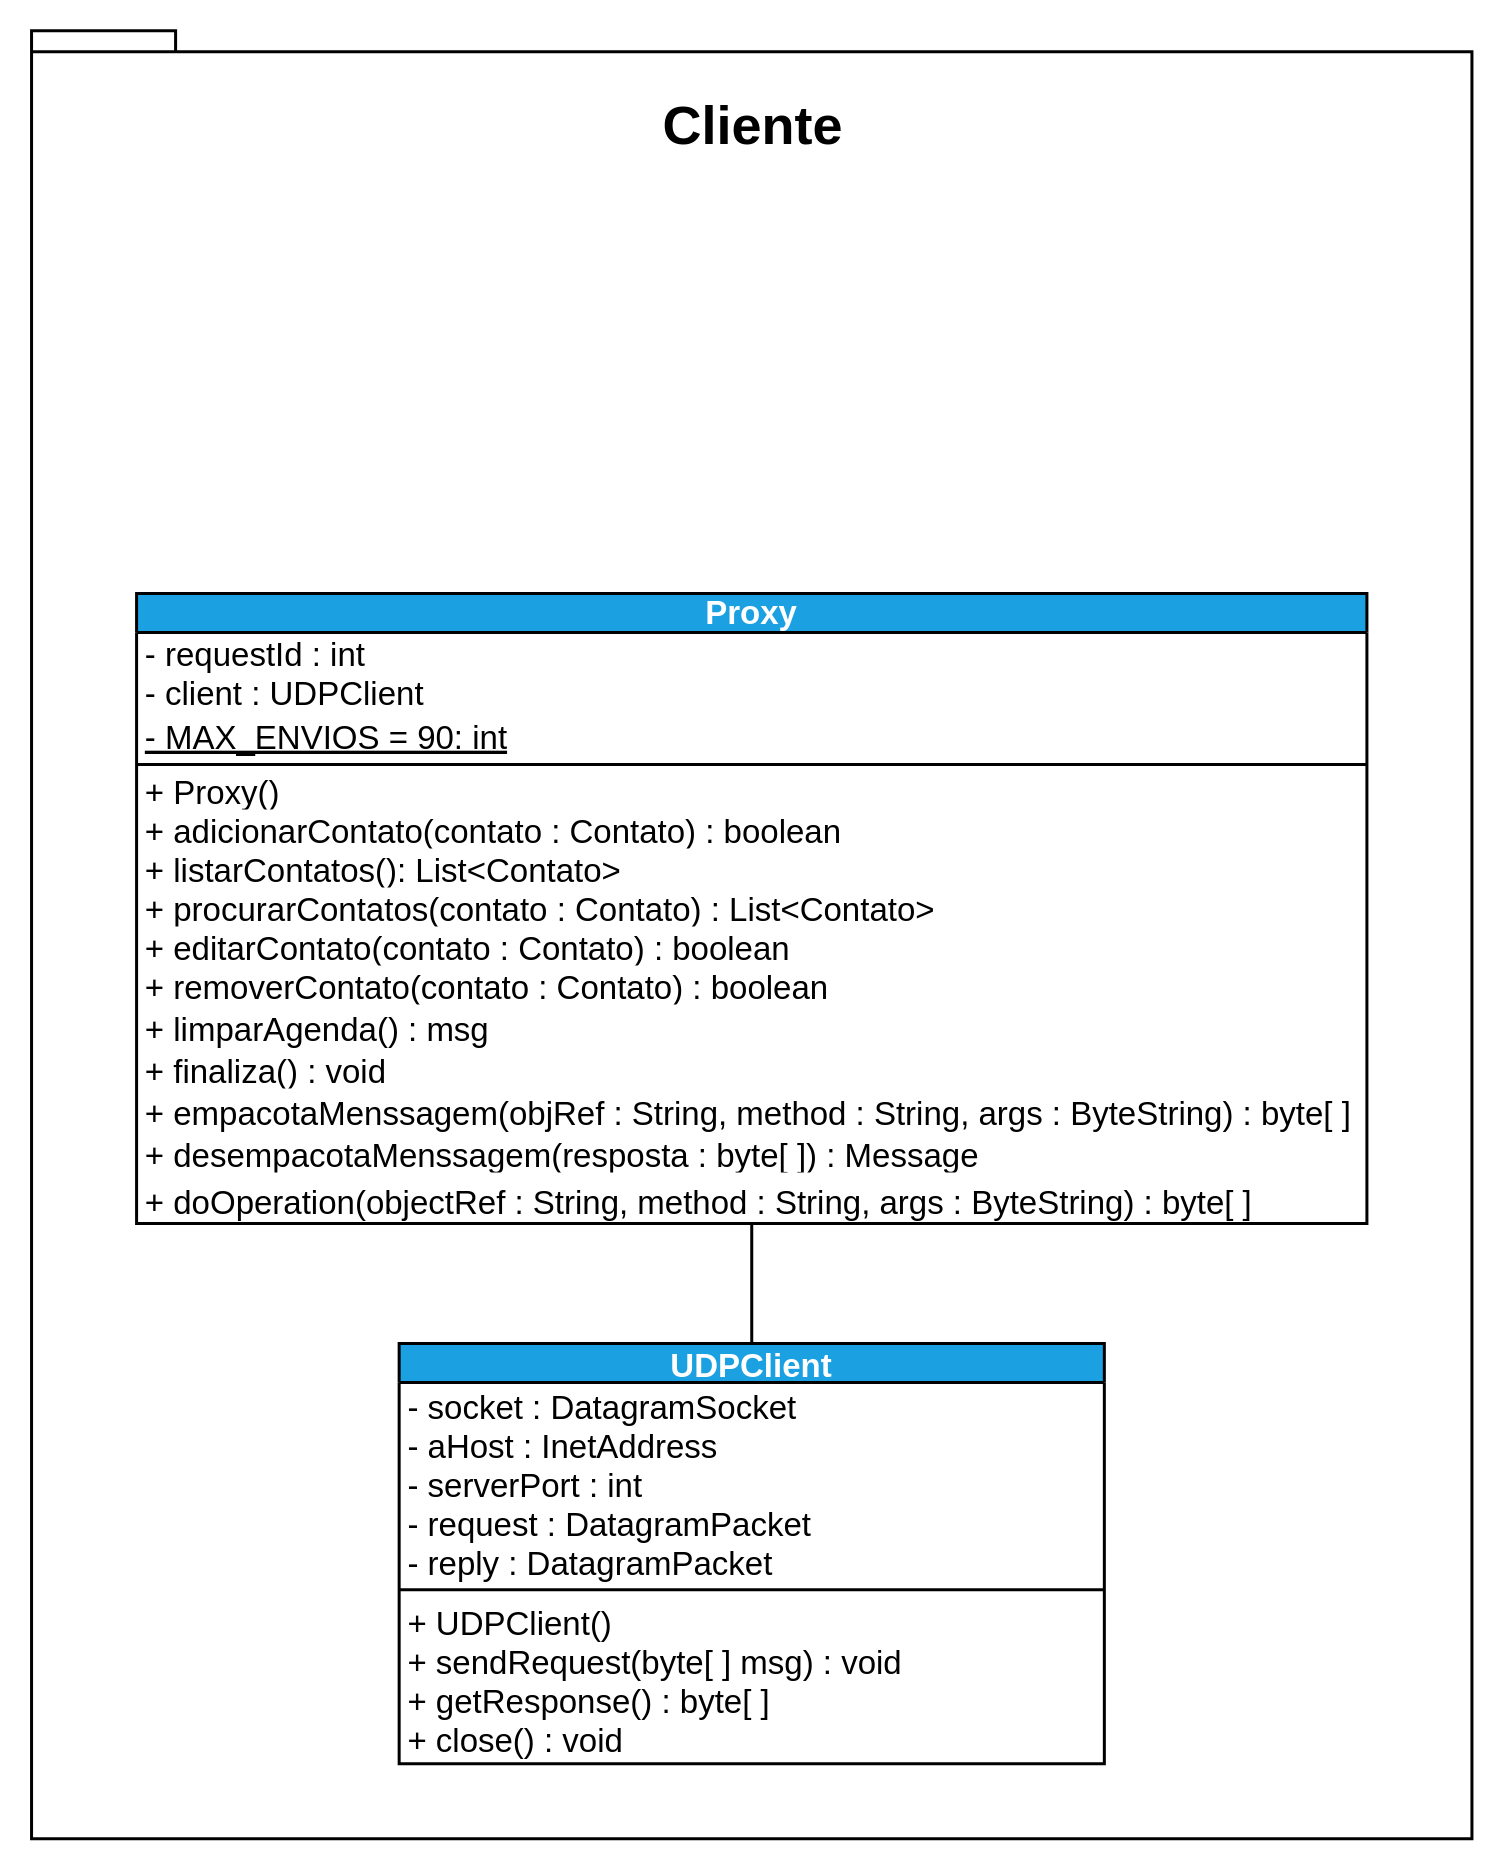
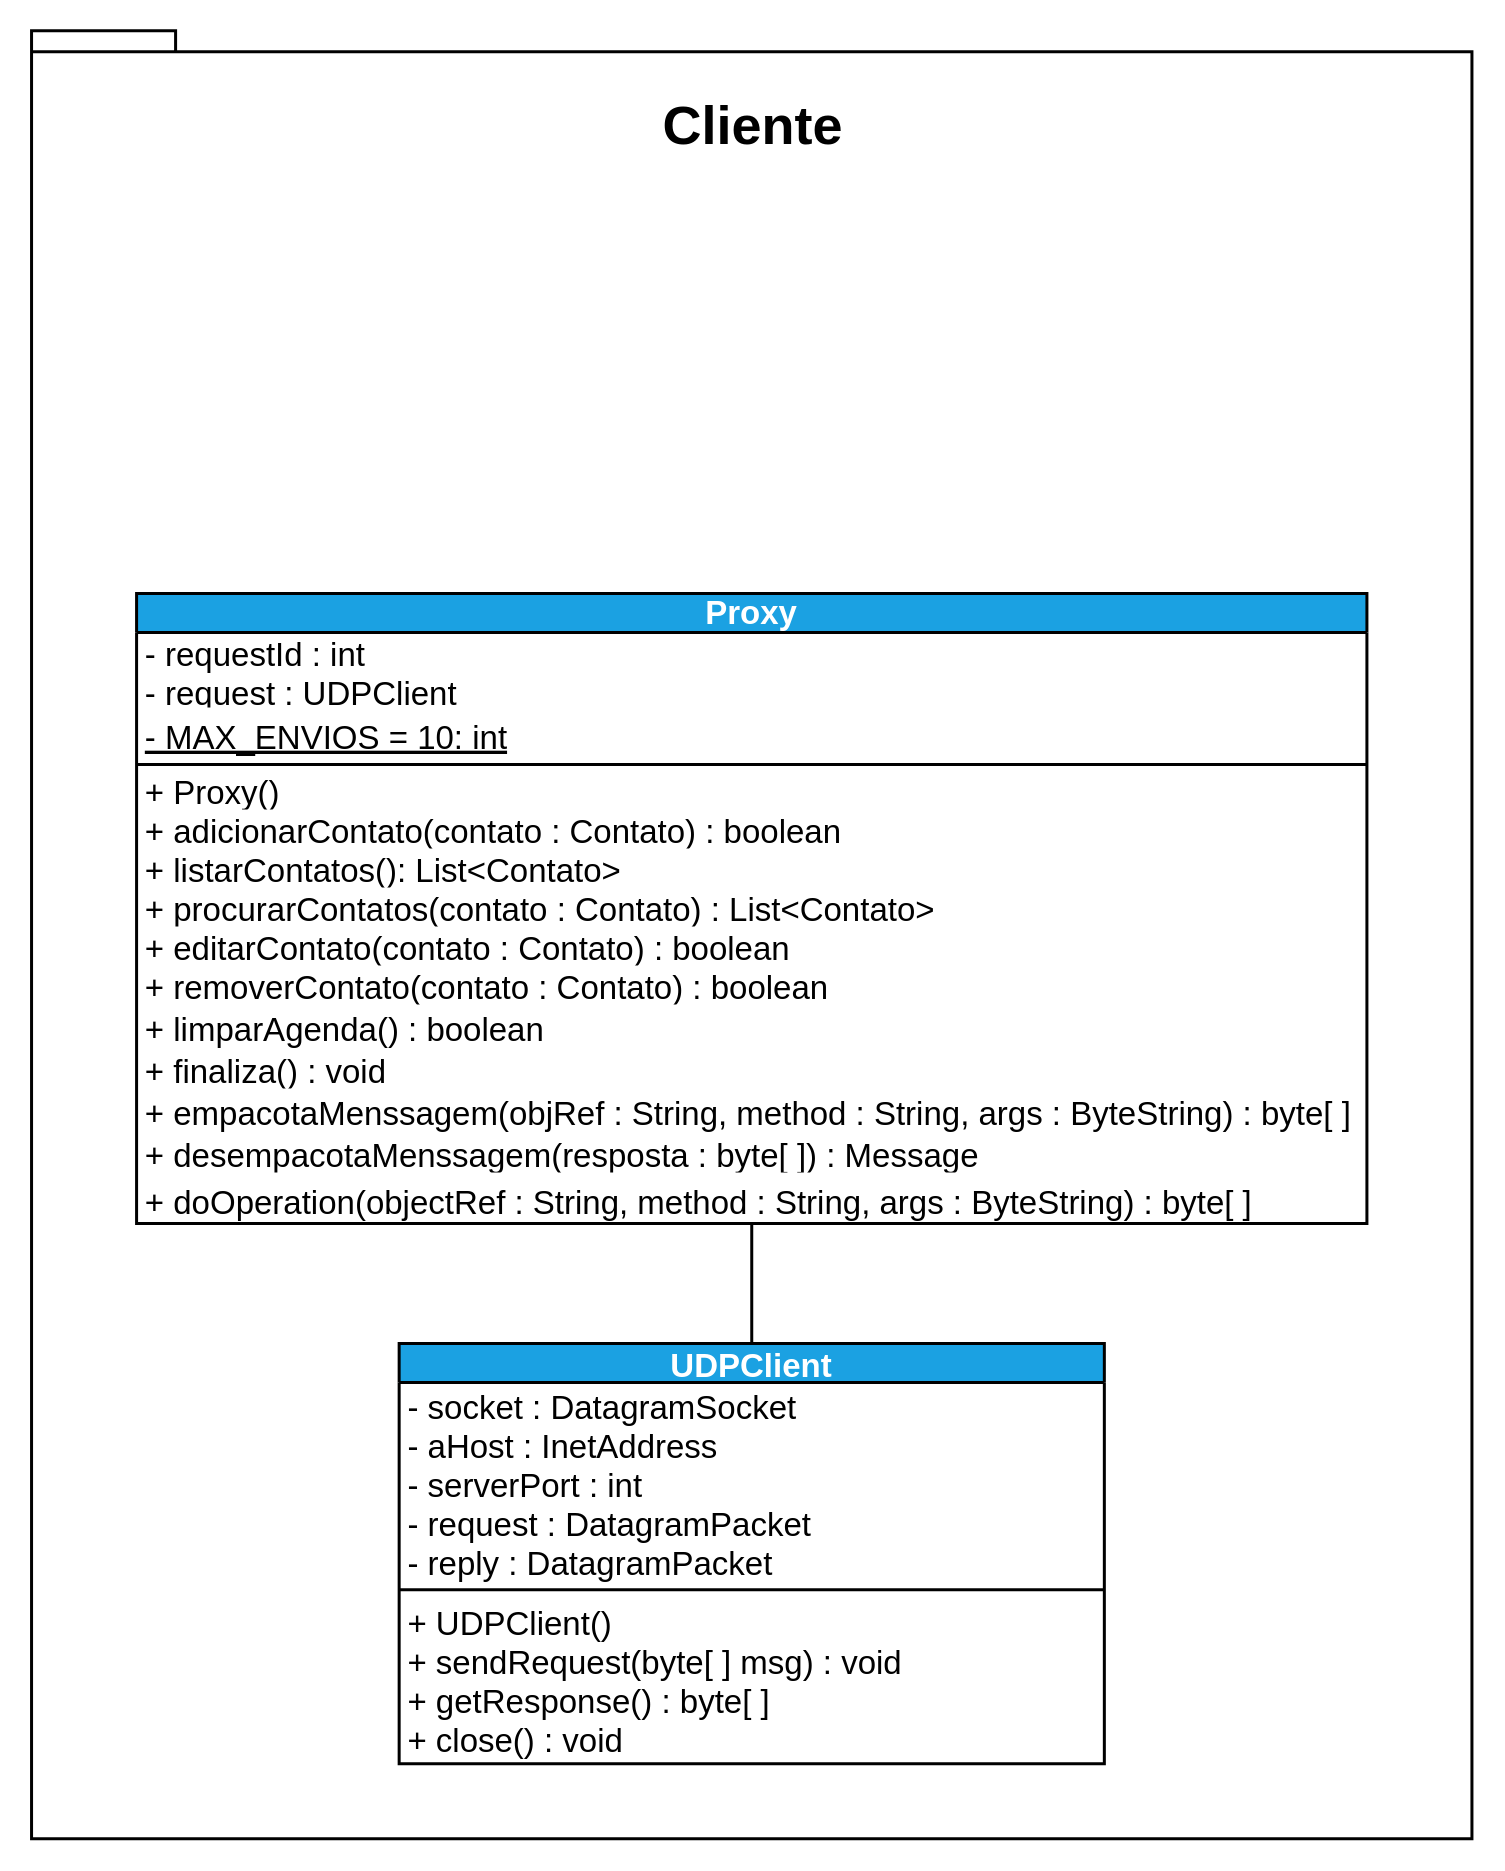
(280, 655) -> (280, 655)
(322, 738) -> (322, 738)
(322, 1030) -> (355, 1030)
